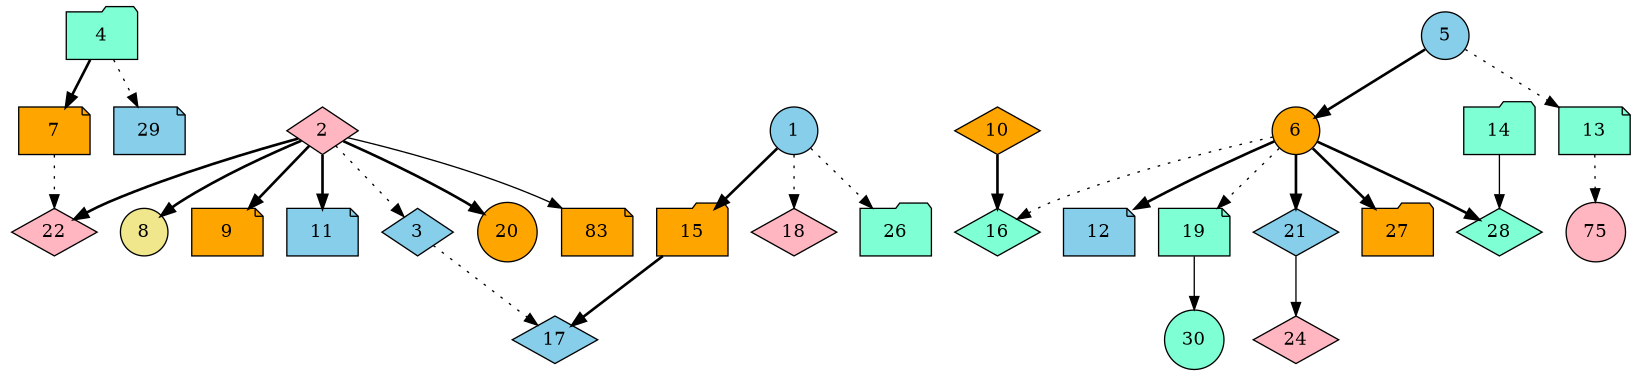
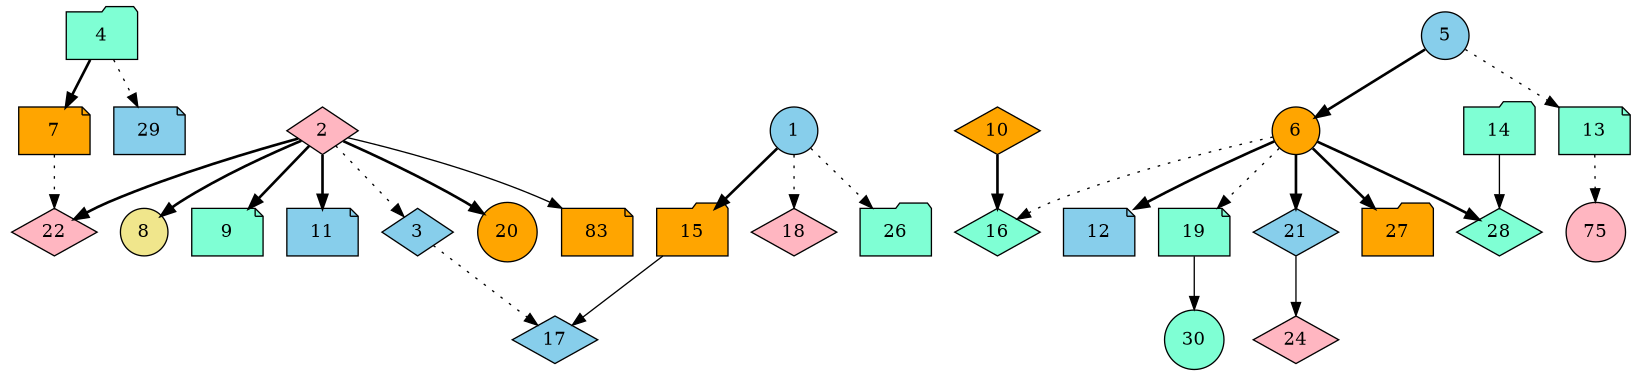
(227, 232) -> (227, 232)
(623, 287) -> (623, 287)
